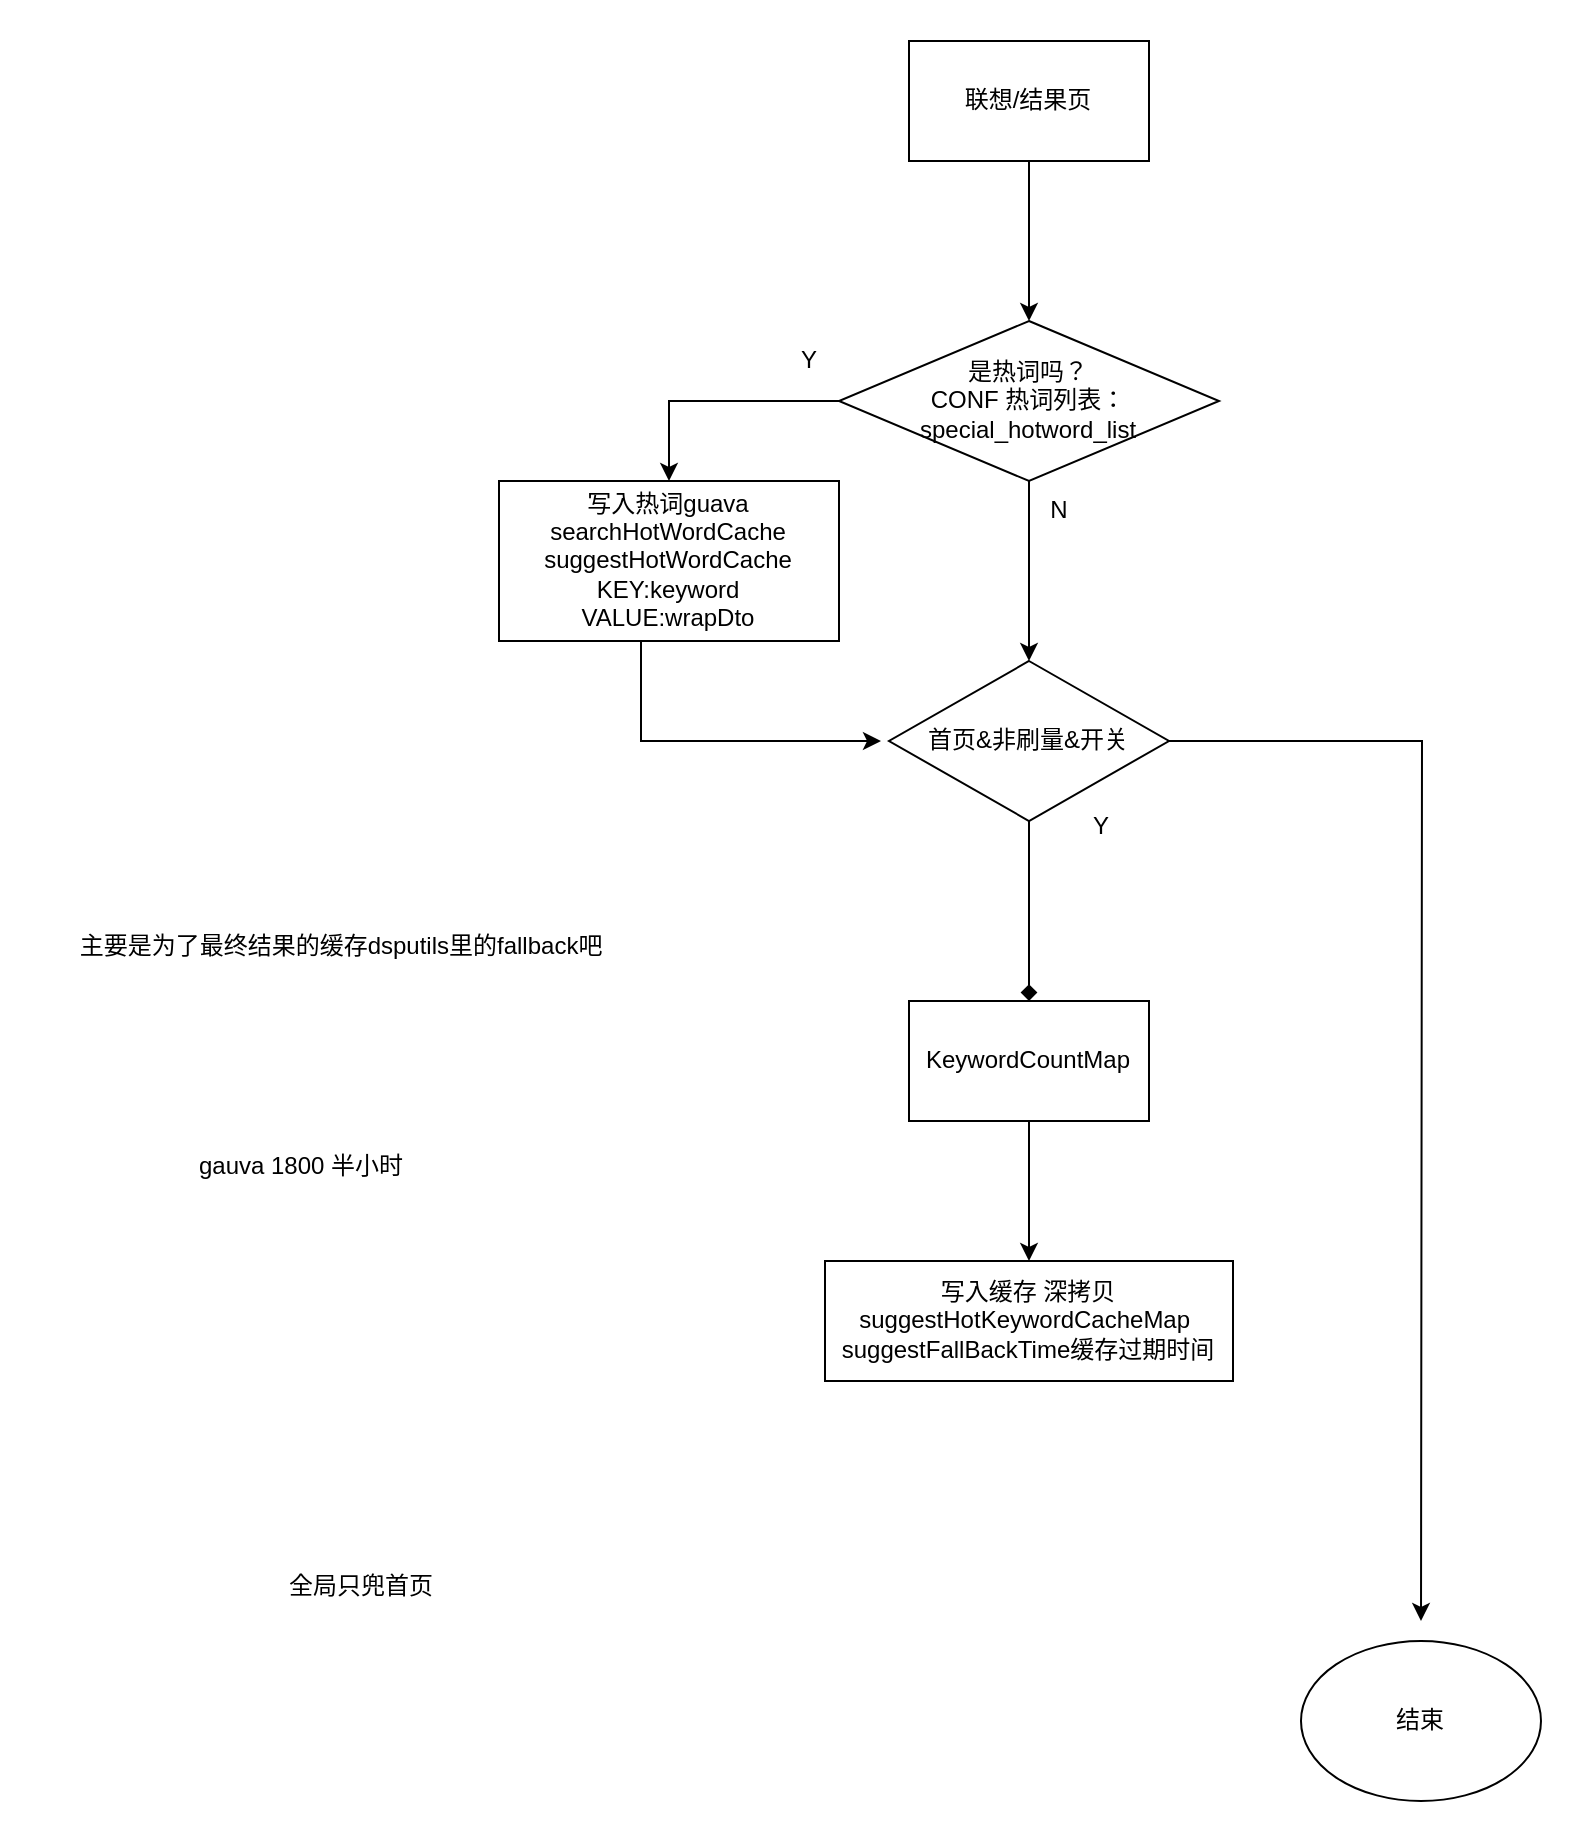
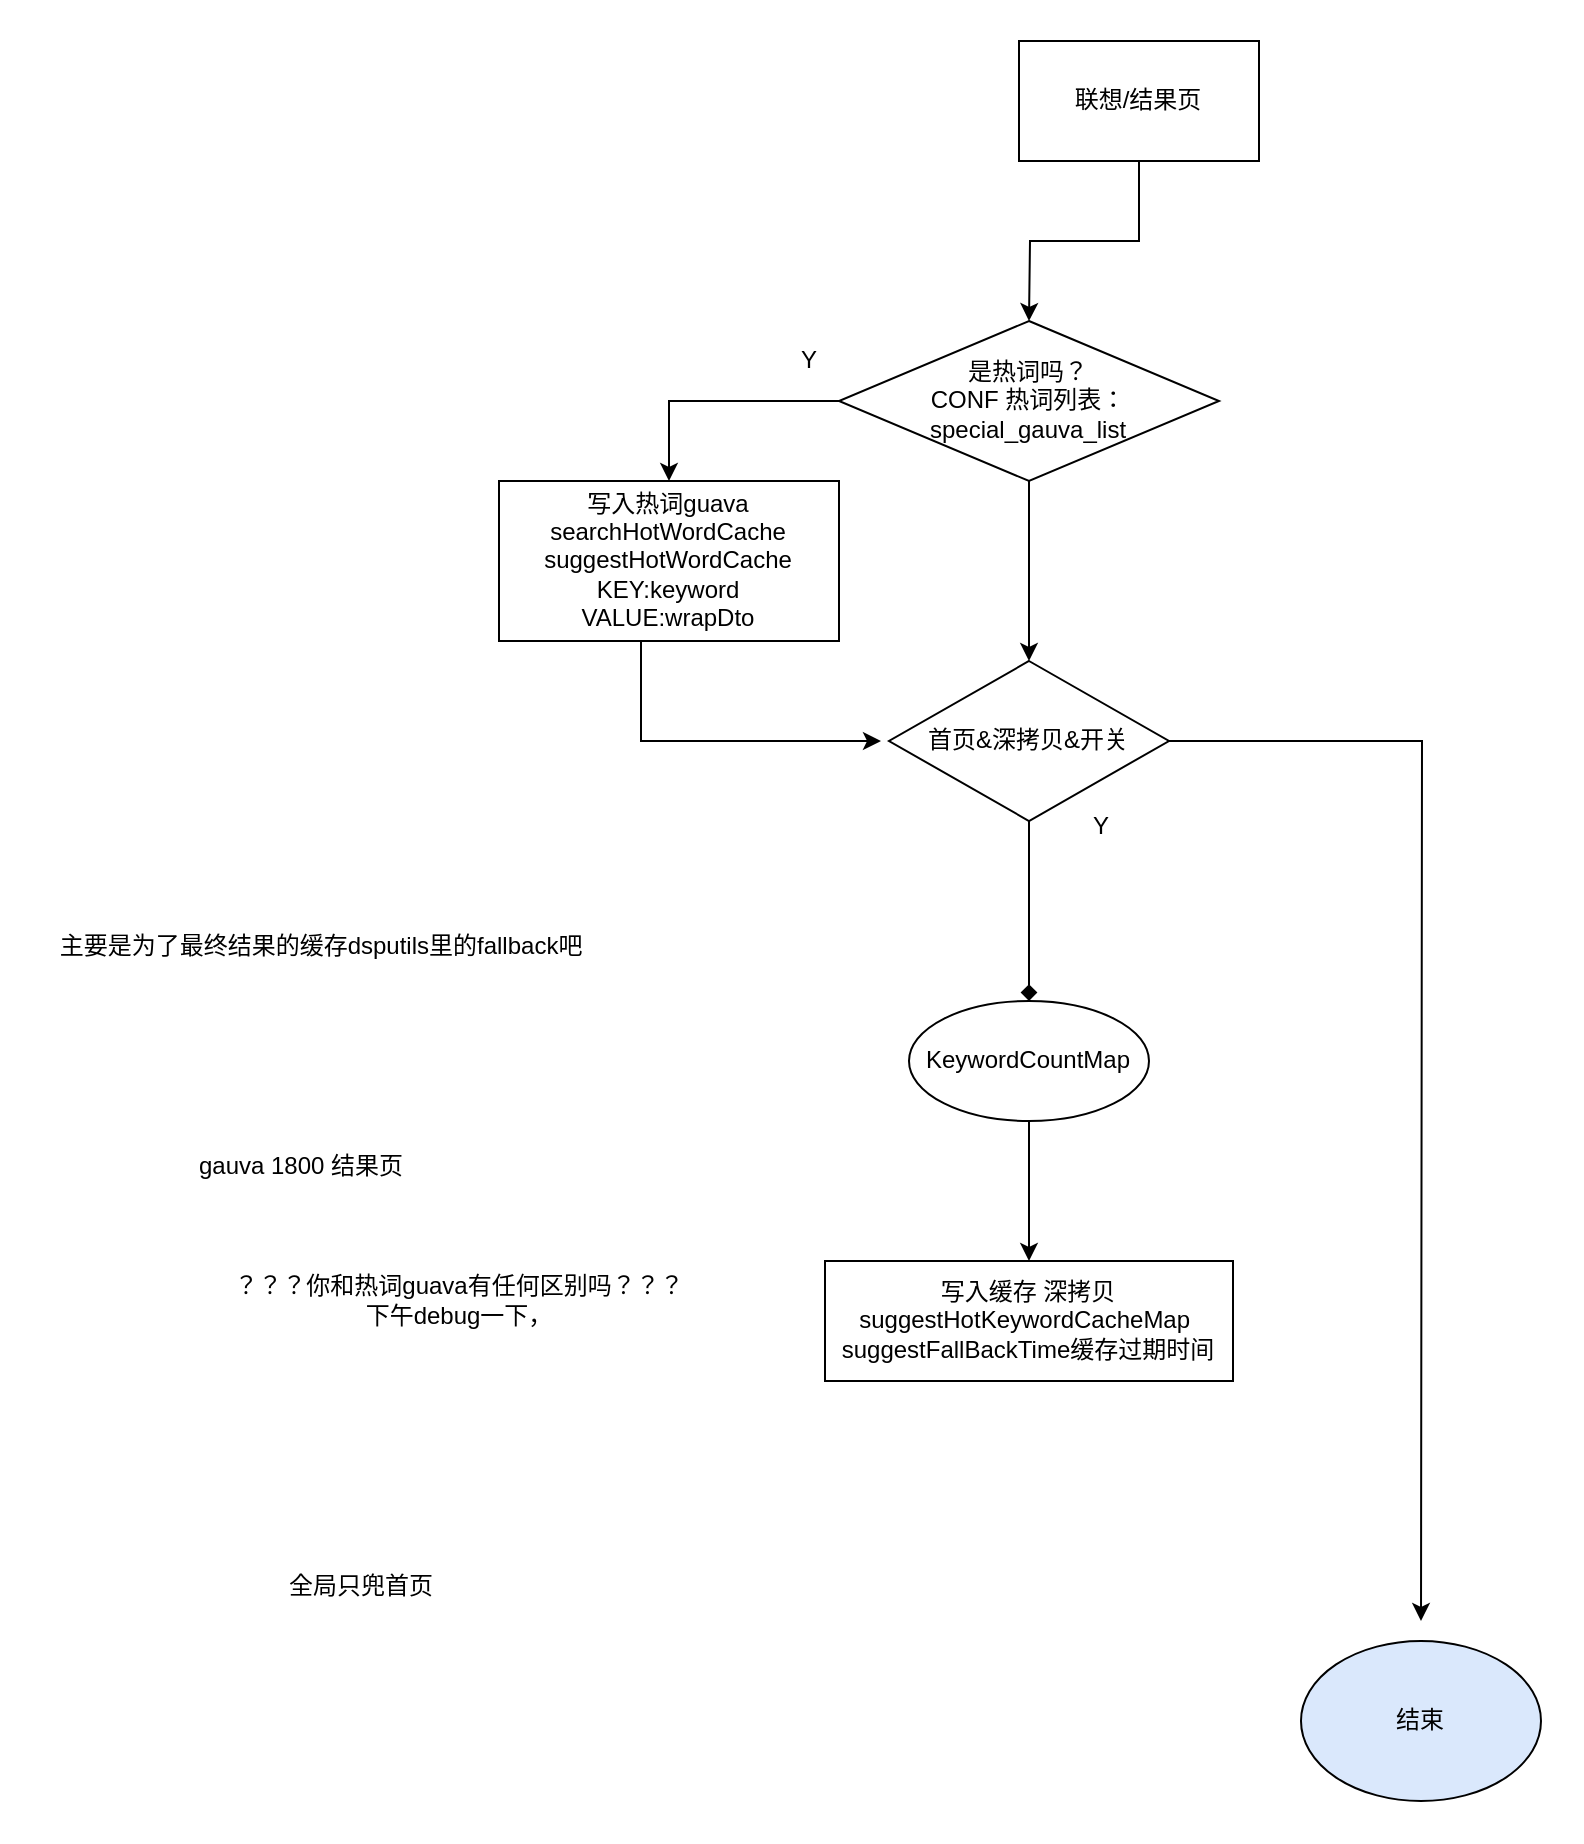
(1029, 101) -> (1139, 101)
(1029, 401) -> (1029, 401)
(1059, 511) -> none
(1029, 741) -> (1029, 741)
(341, 947) -> (321, 947)
(1029, 1061) -> (1029, 1061)
(302, 1167) -> (302, 1167)
none -> (459, 1301)
(1421, 1721) -> (1421, 1721)
